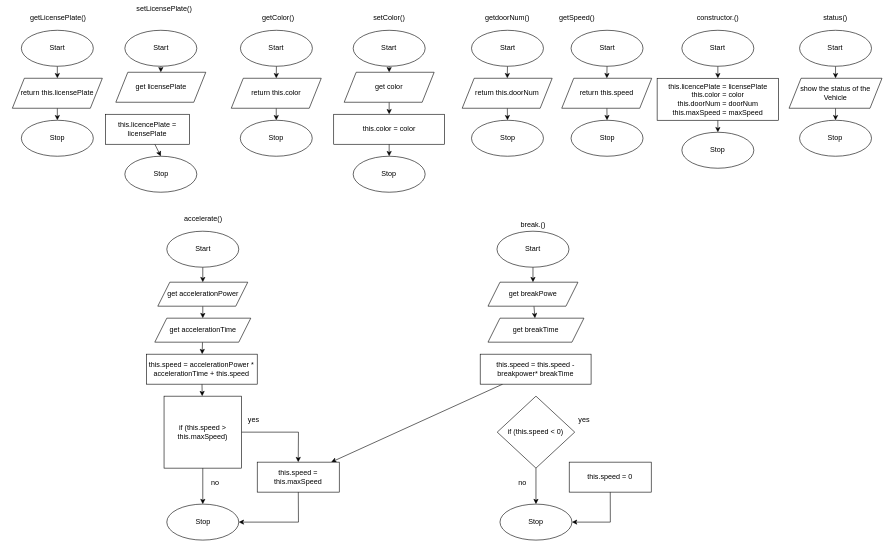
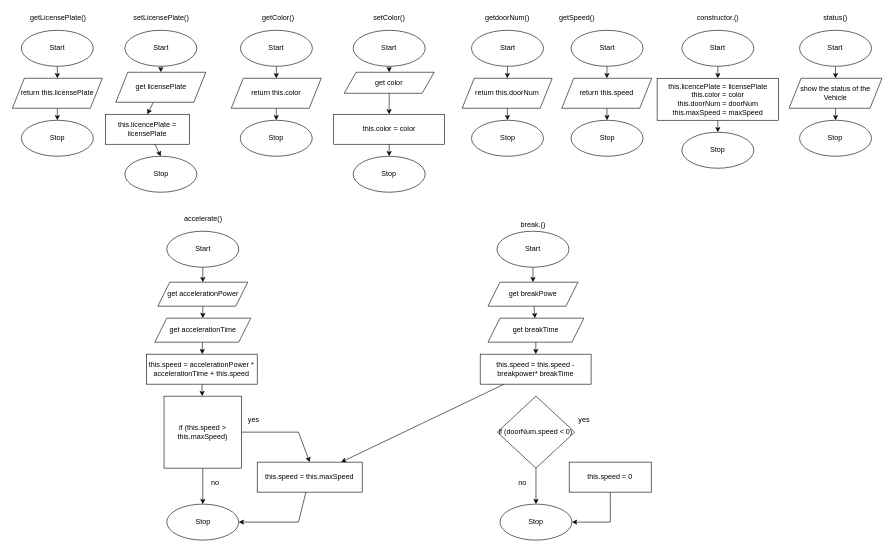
(164, 9) -> (161, 18)
(389, 87) -> (389, 83)
none -> (150, 109)
none -> (536, 348)
(536, 432) -> (536, 432)
(298, 477) -> (310, 477)
